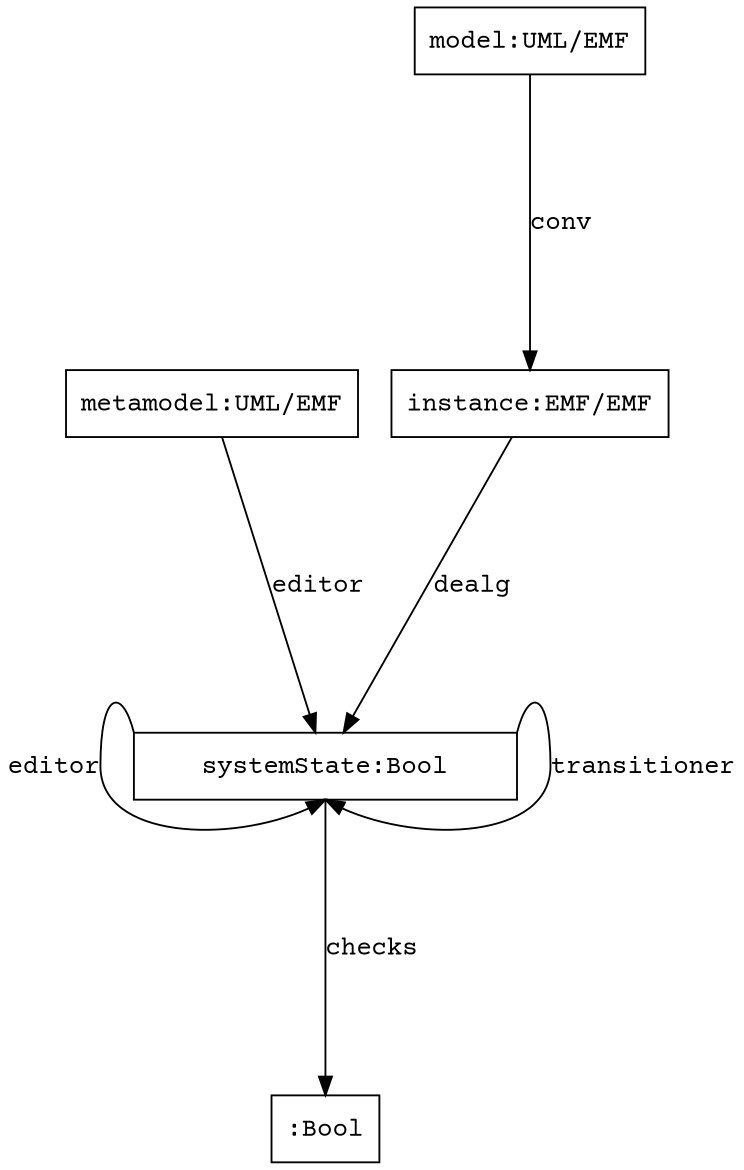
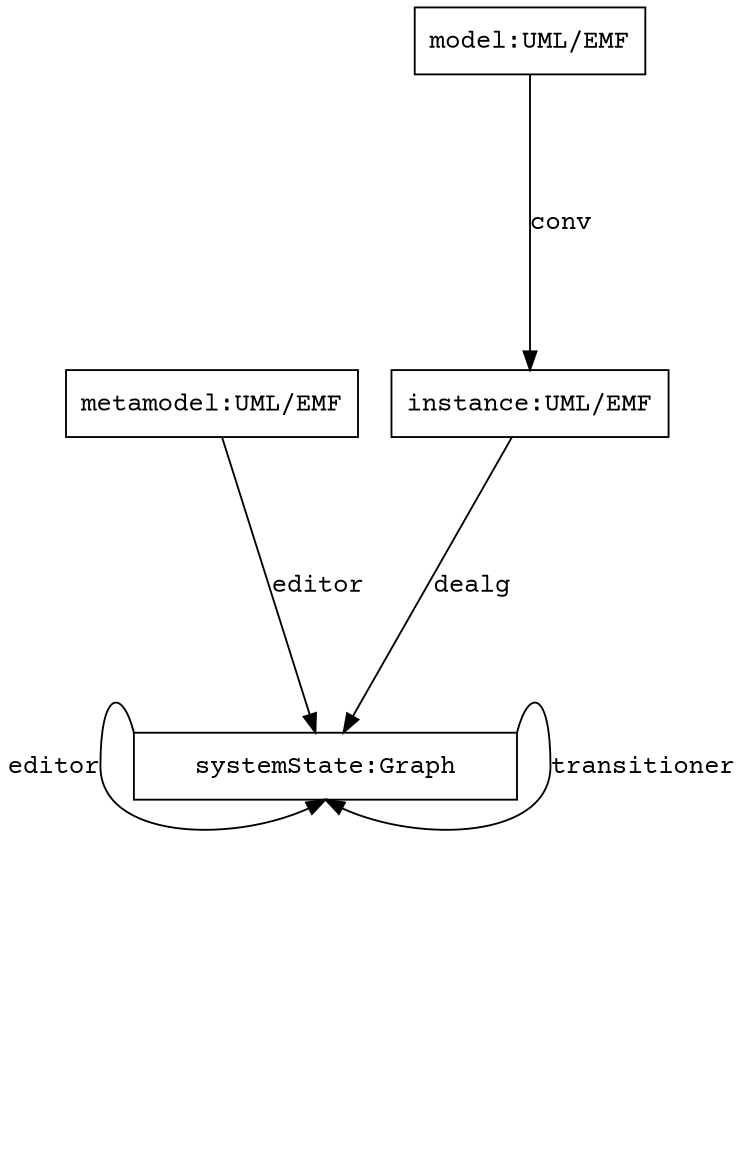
(530, 404) -> (530, 404)
(325, 766) -> (325, 766)
(325, 1129) -> none
